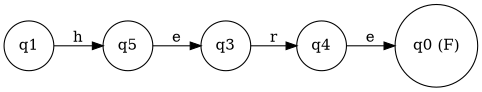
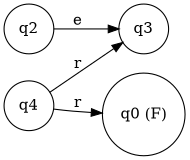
(371, 38) -> (78, 103)
(29, 46) -> none
(128, 46) -> (29, 29)
(268, 46) -> (82, 70)
